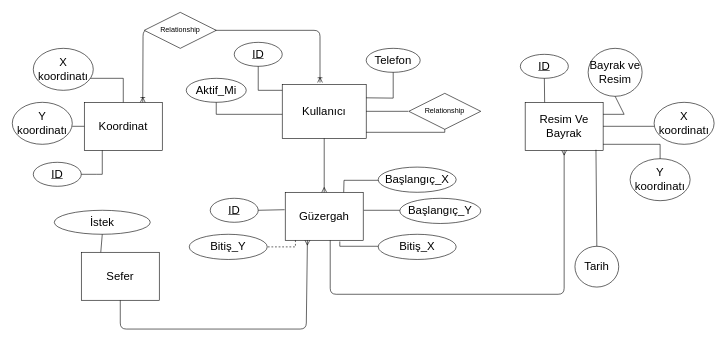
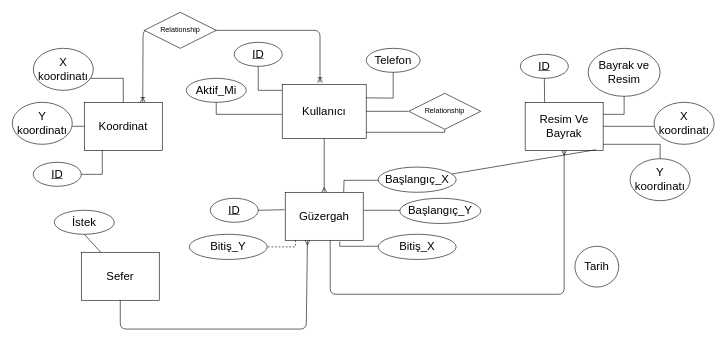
(615, 72) -> (624, 72)
(597, 198) -> (524, 162)
(102, 222) -> (84, 222)
